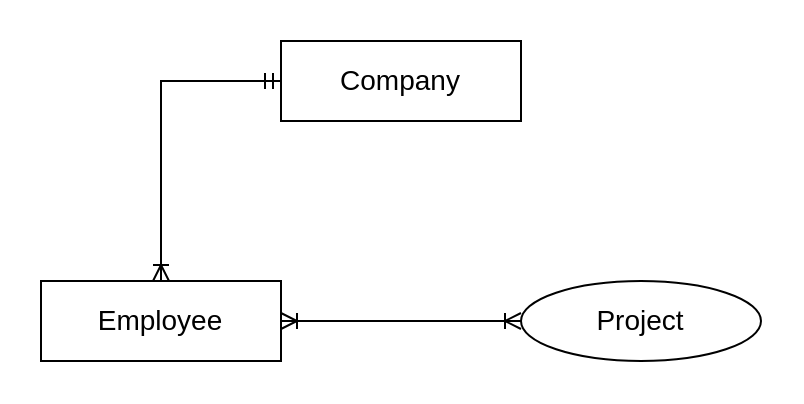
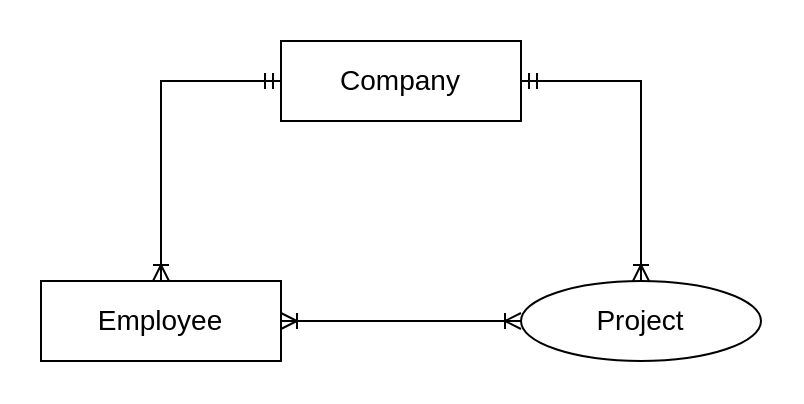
none -> (641, 121)
